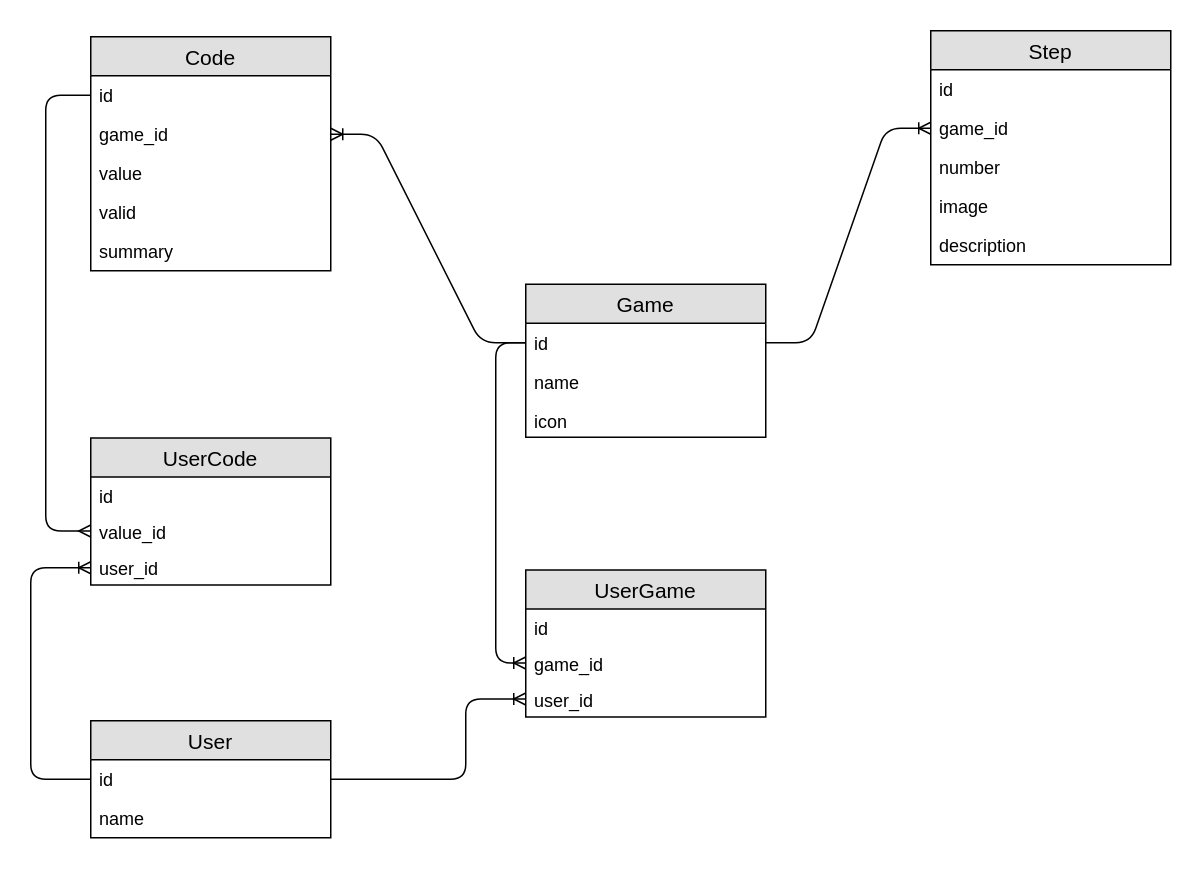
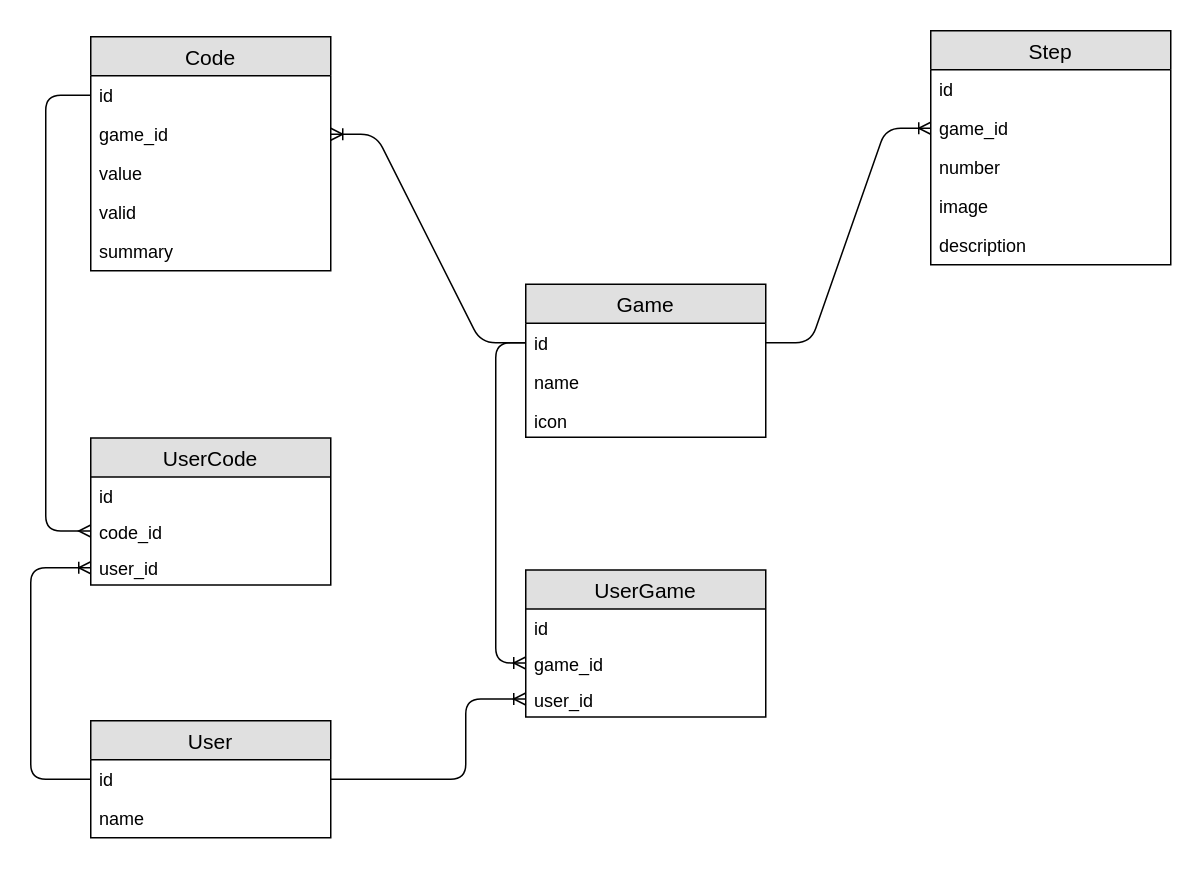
(135, 533) -> (132, 533)
